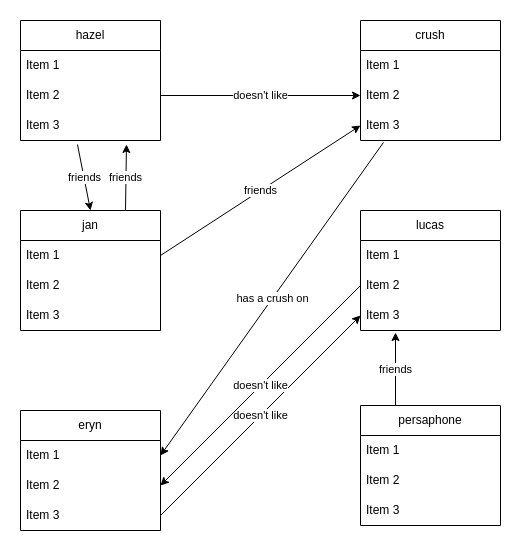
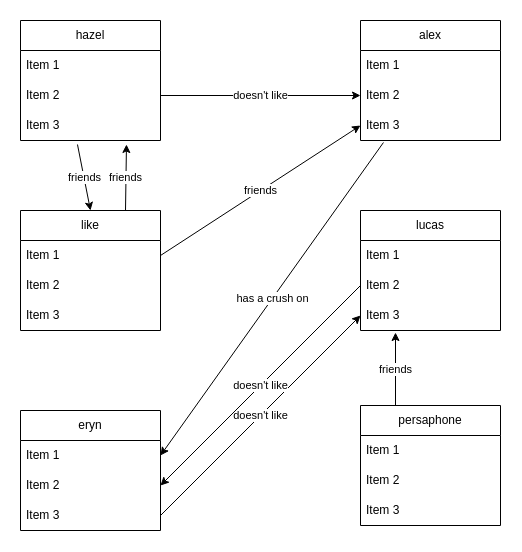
(431, 36) -> (431, 36)
(91, 226) -> (91, 226)
